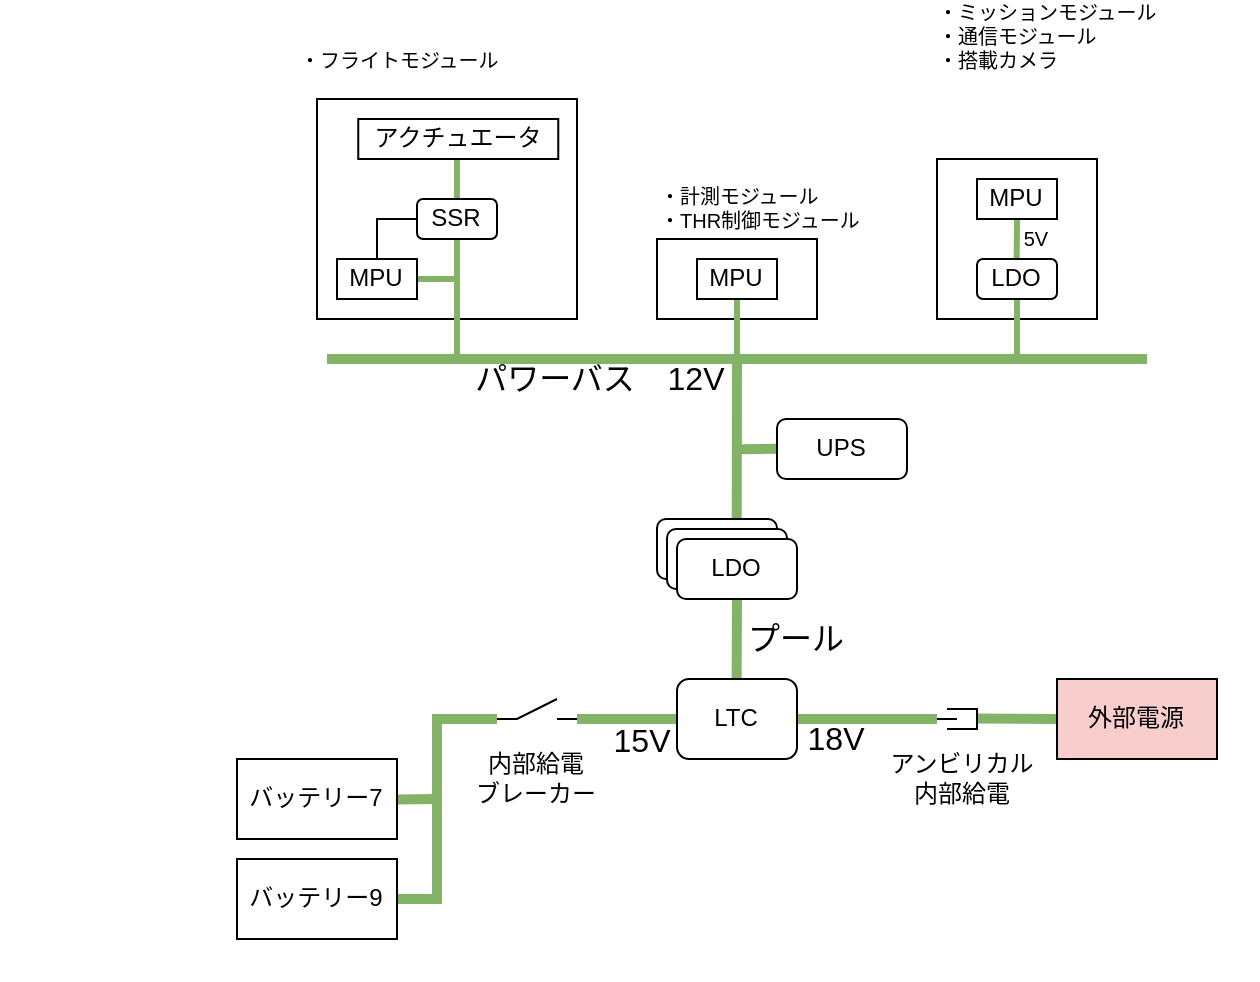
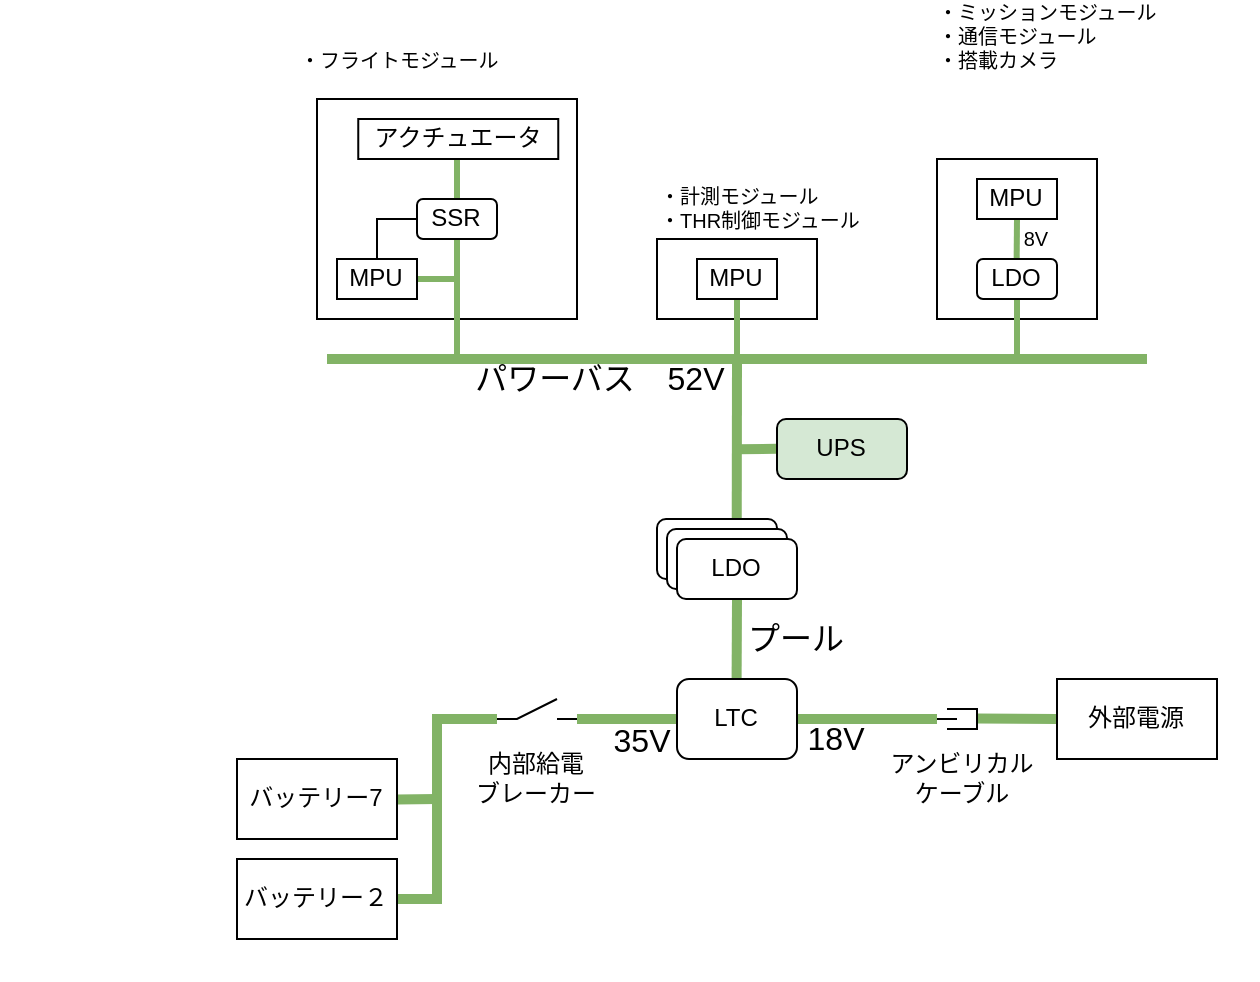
(1037, 239) -> (1037, 239)
(697, 379) -> (697, 379)
(842, 449) -> (842, 449)
(1137, 719) -> (1137, 719)
(643, 741) -> (643, 741)
(963, 779) -> (963, 779)
(317, 899) -> (317, 899)
